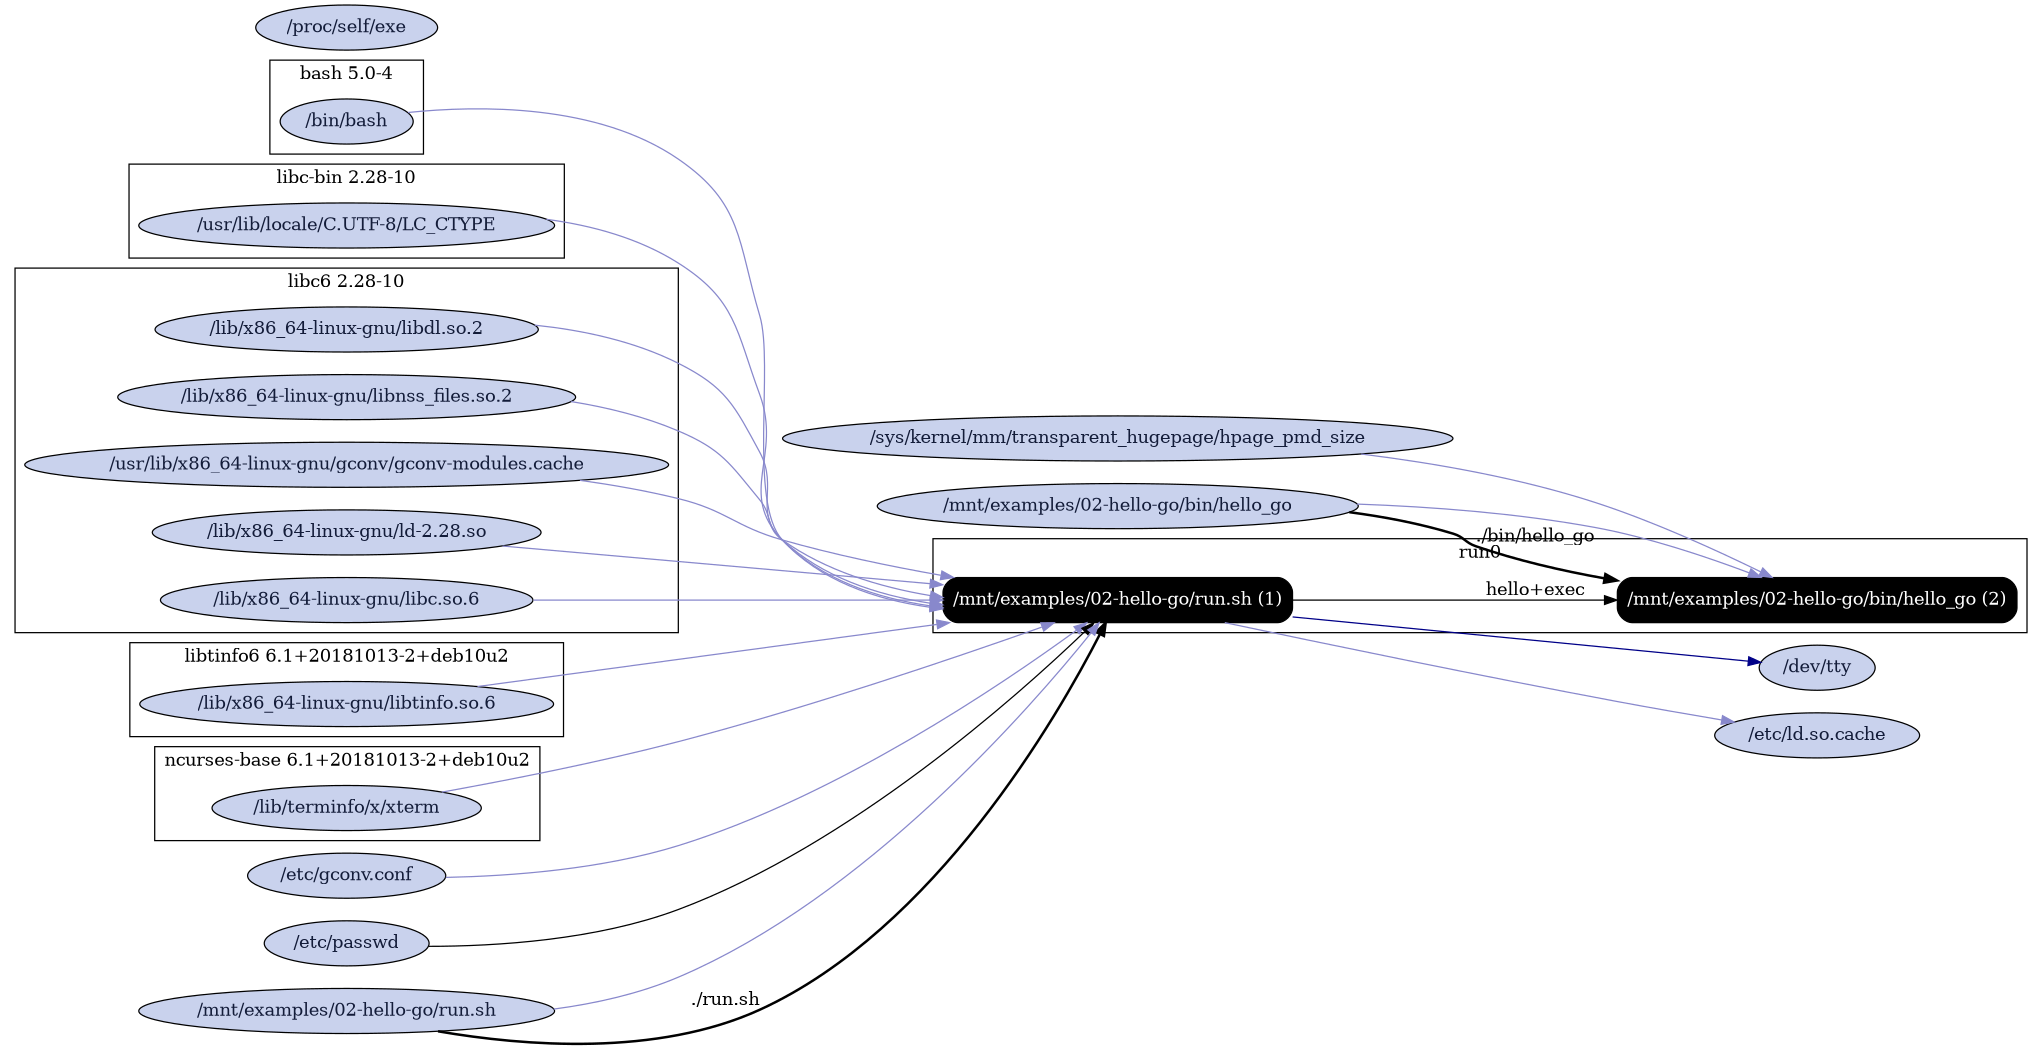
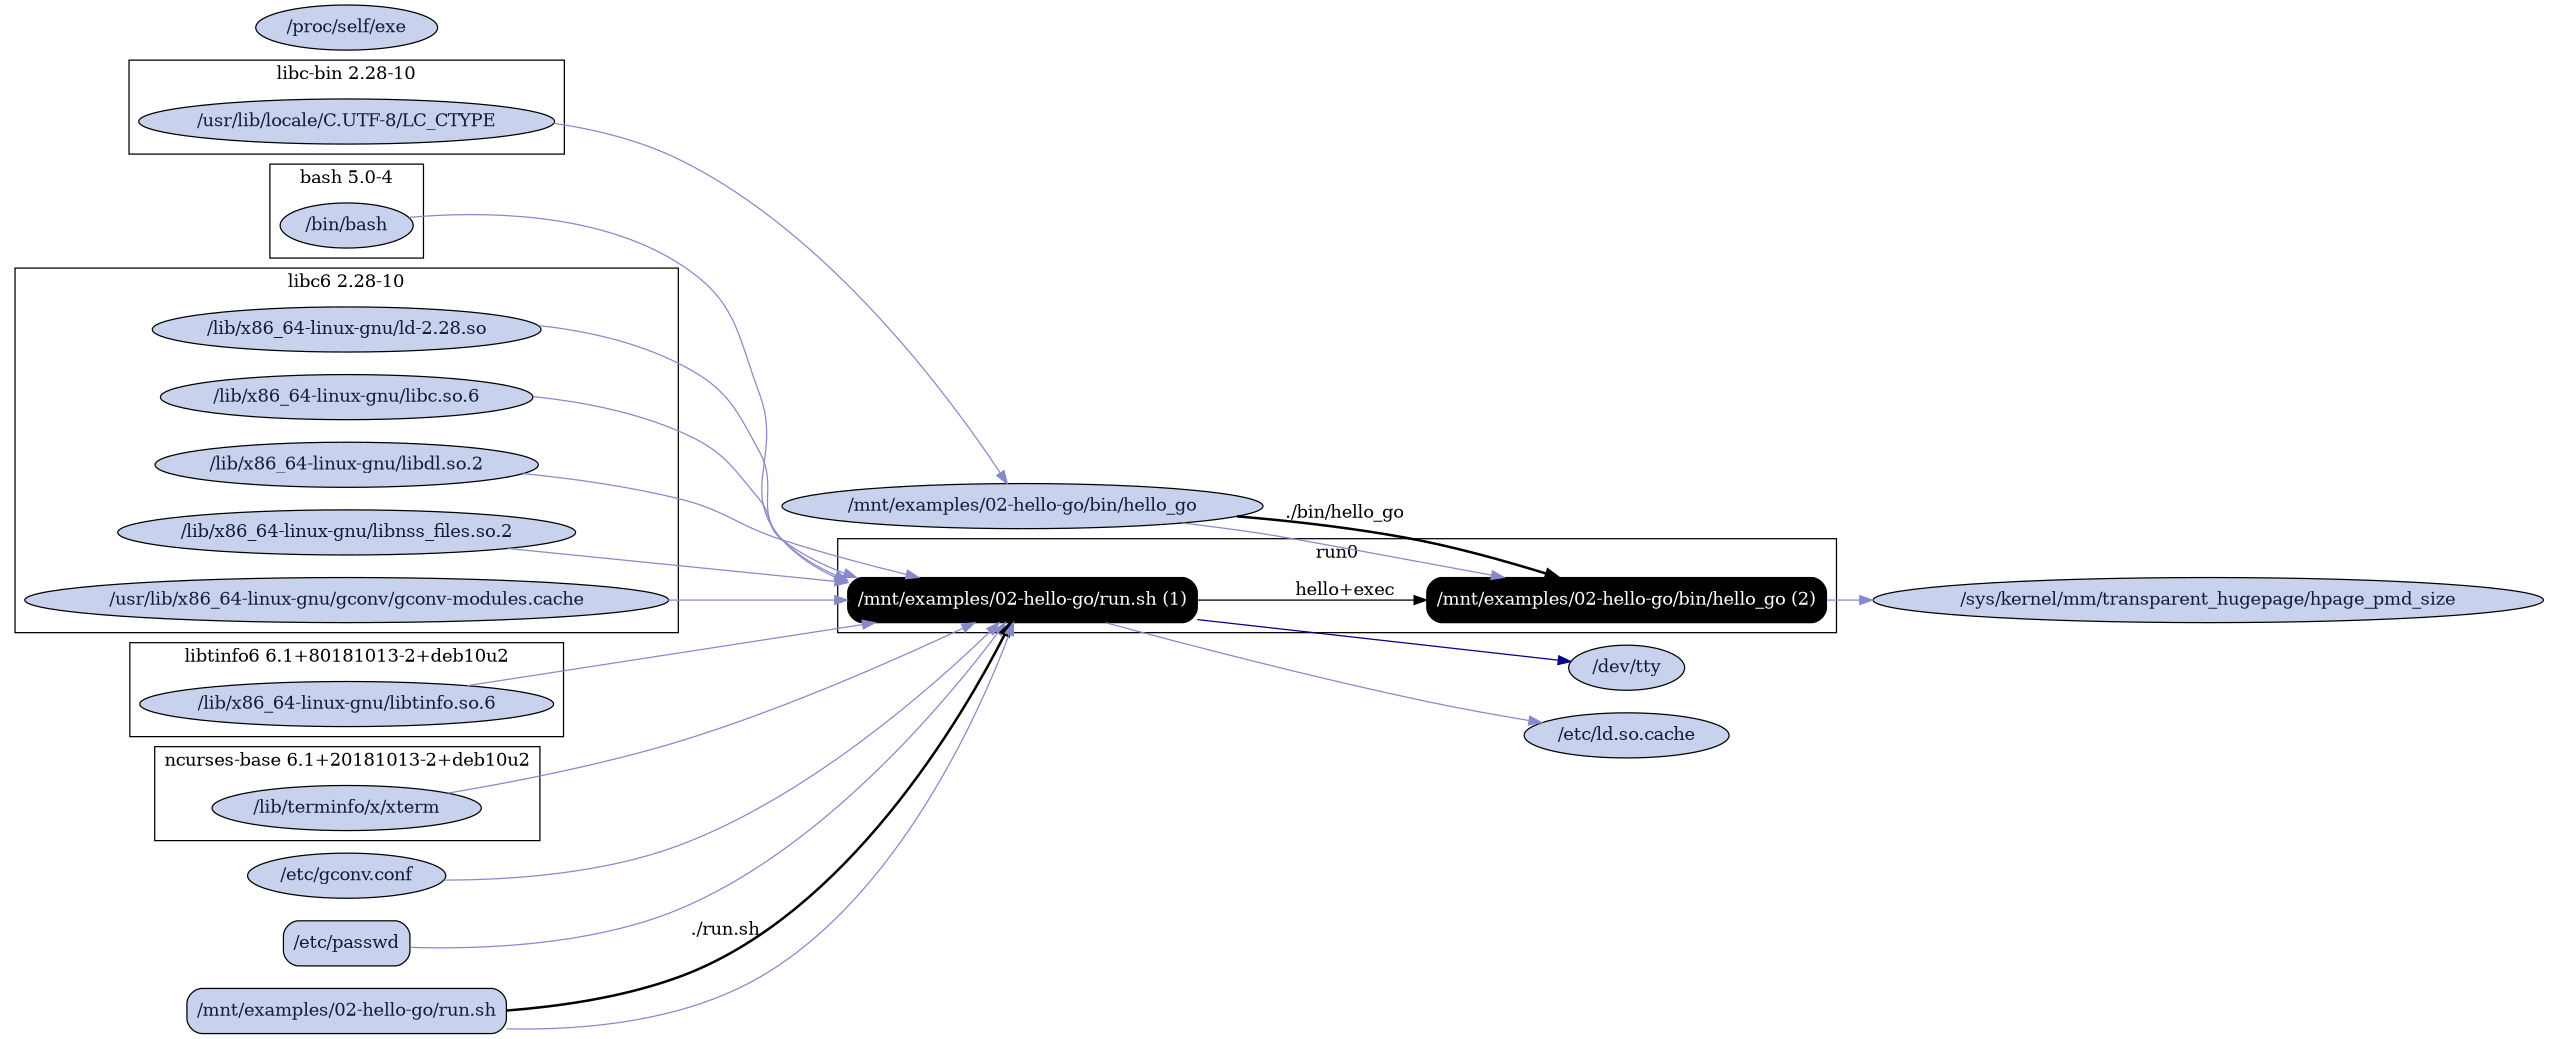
(752, 374) -> (811, 251)
(1567, 494) -> (1844, 600)
(347, 657) -> (347, 657)
(787, 858) -> (746, 874)
(347, 943) -> (347, 943)
(347, 1011) -> (347, 1011)
